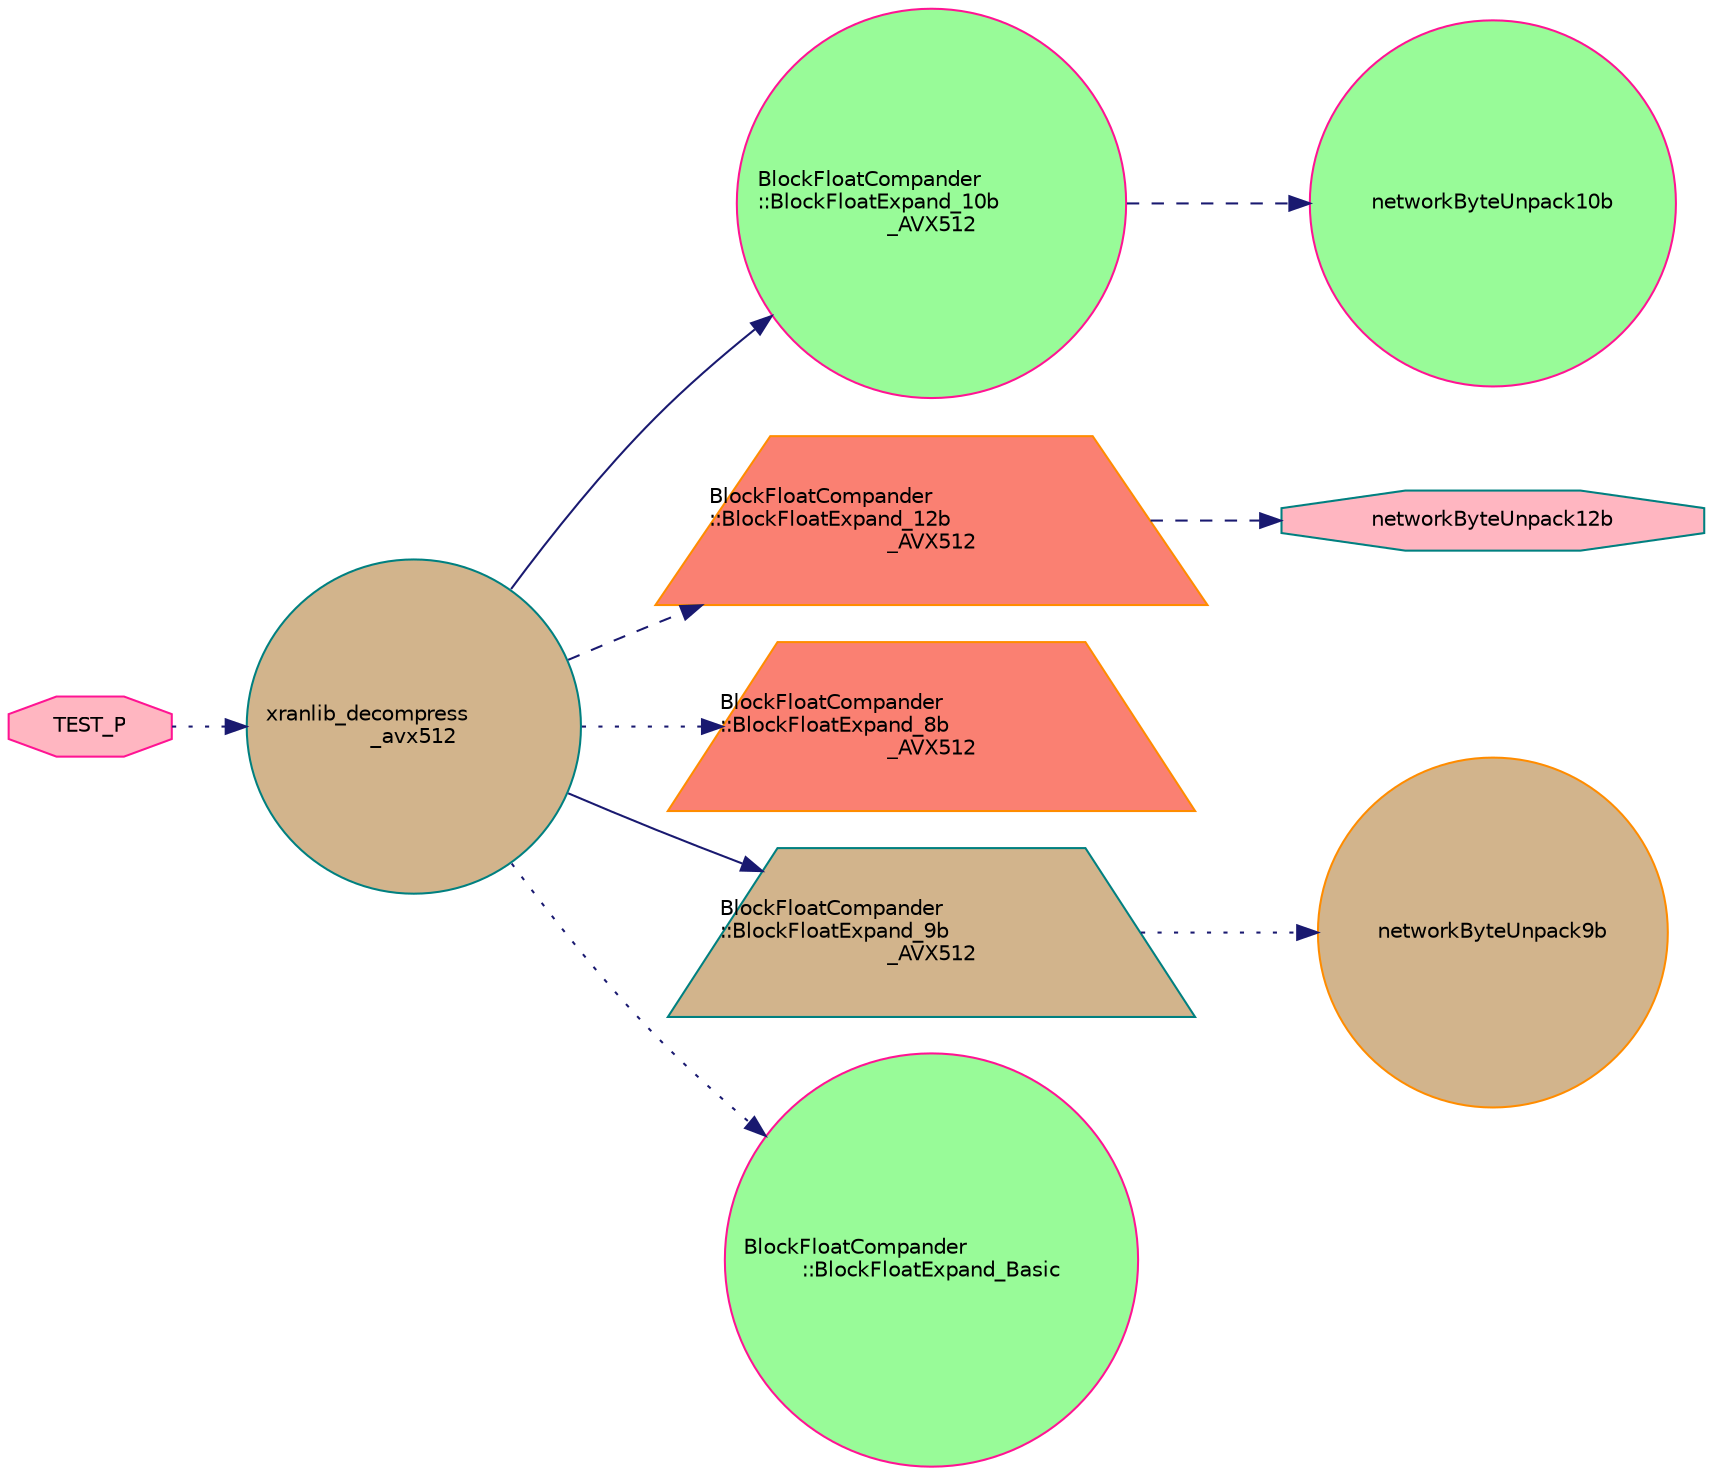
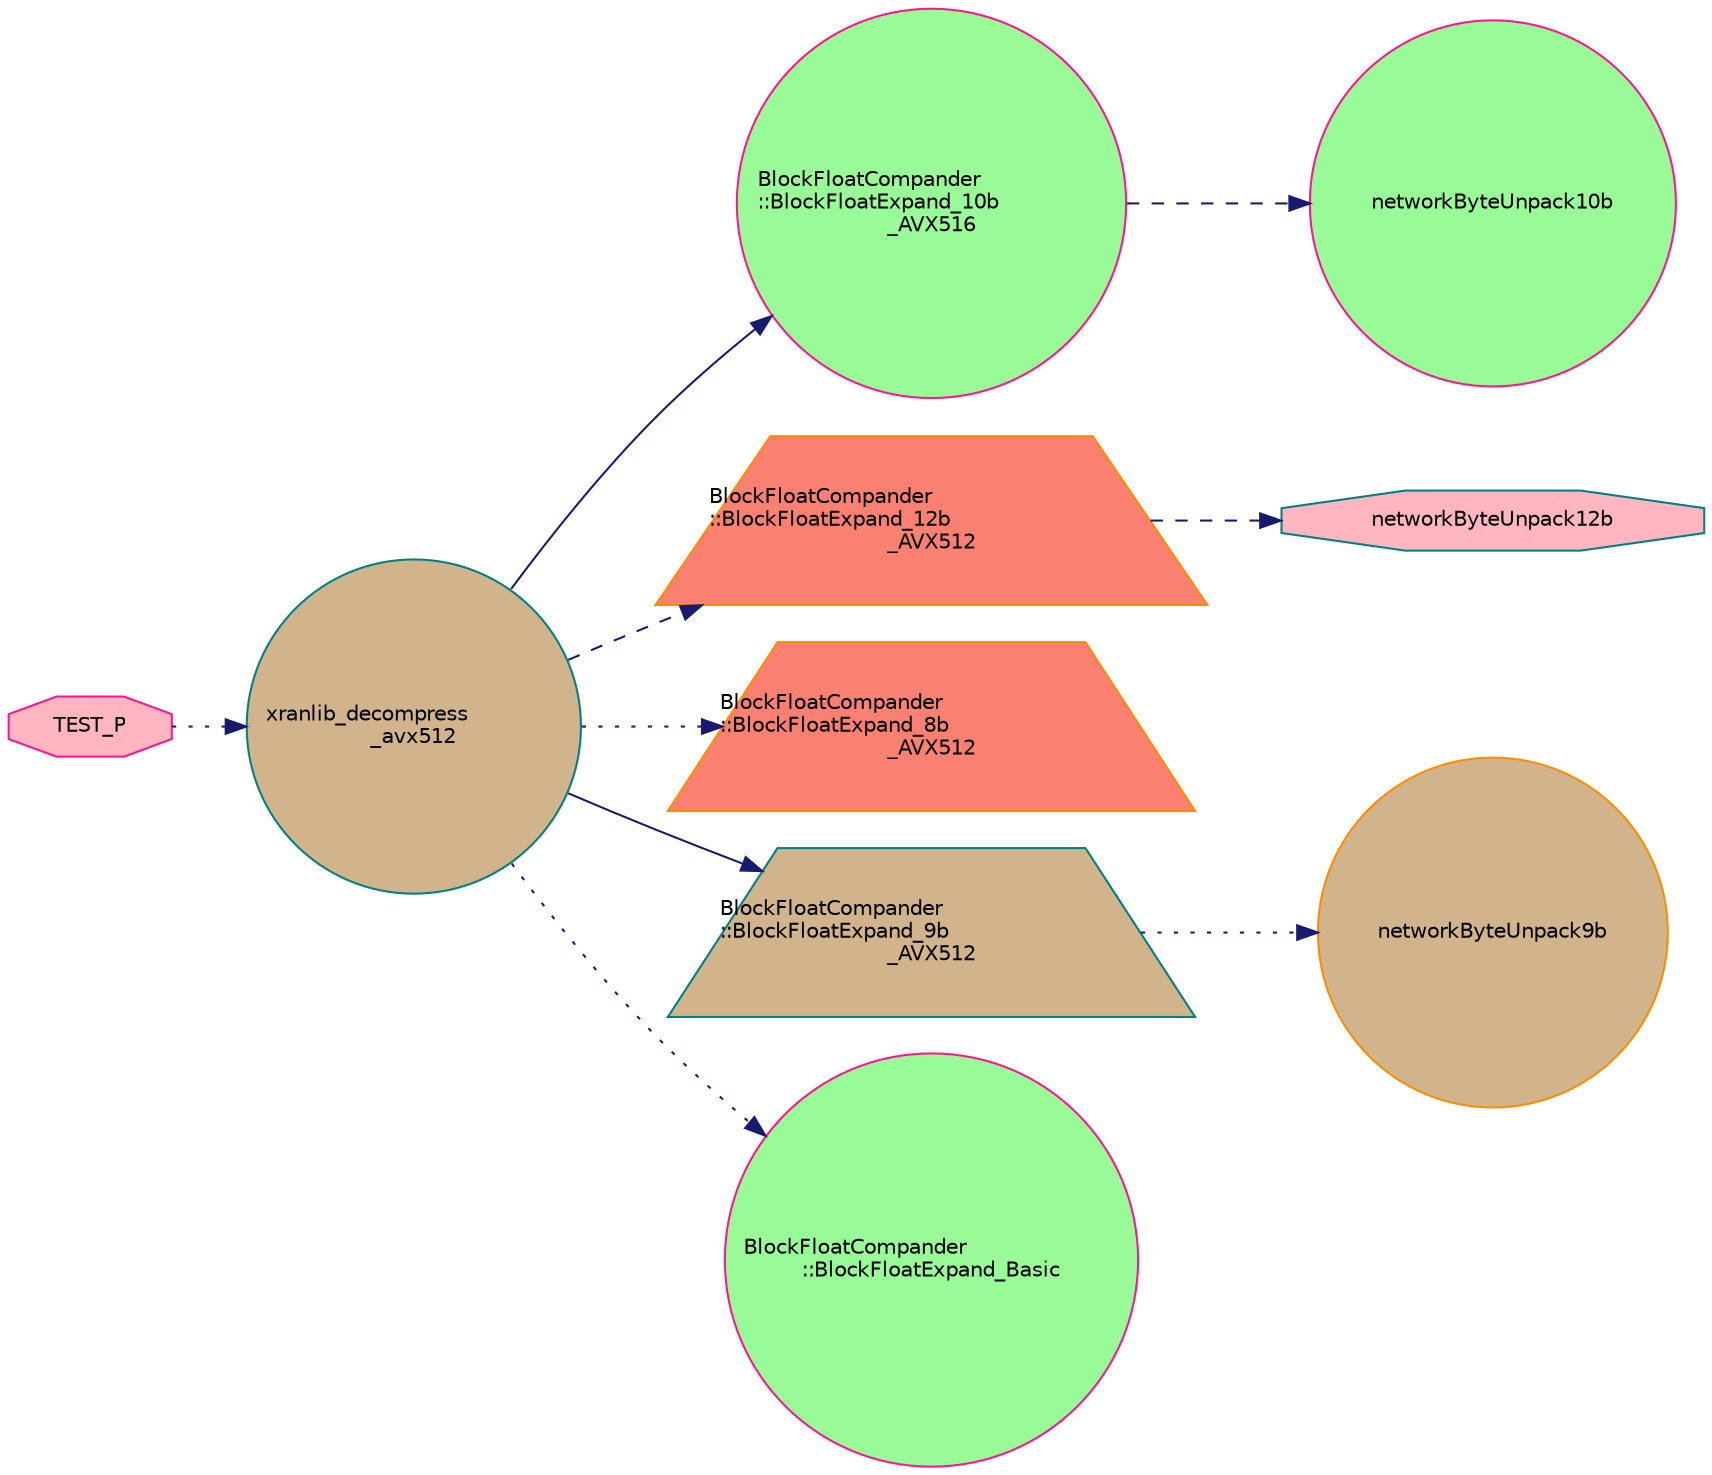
(931, 203) -> (931, 203)
